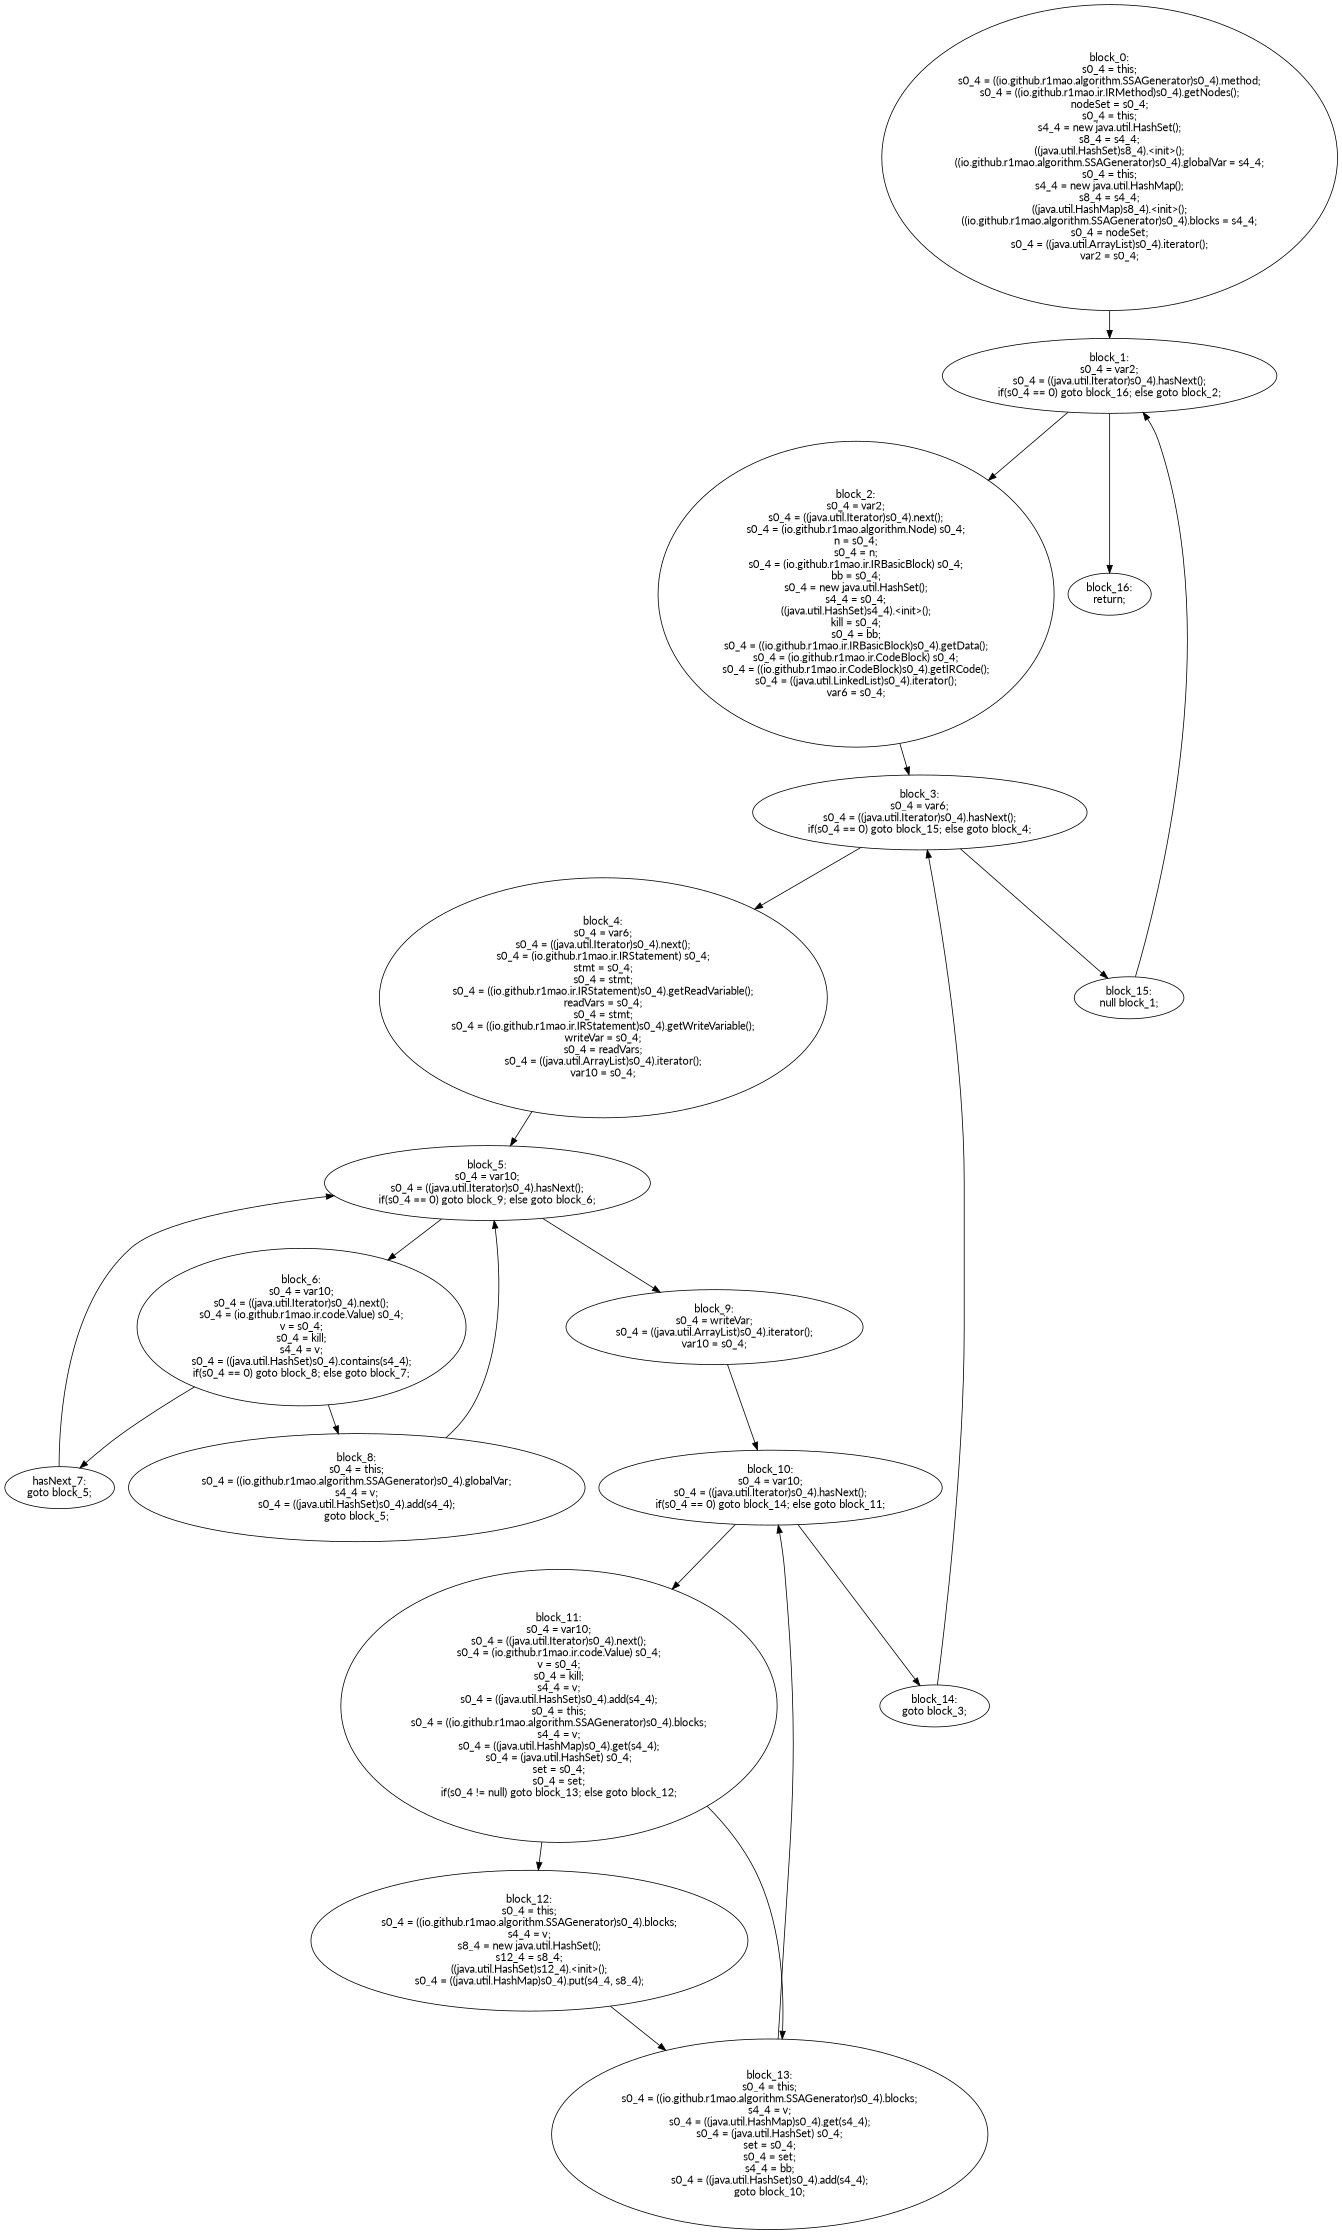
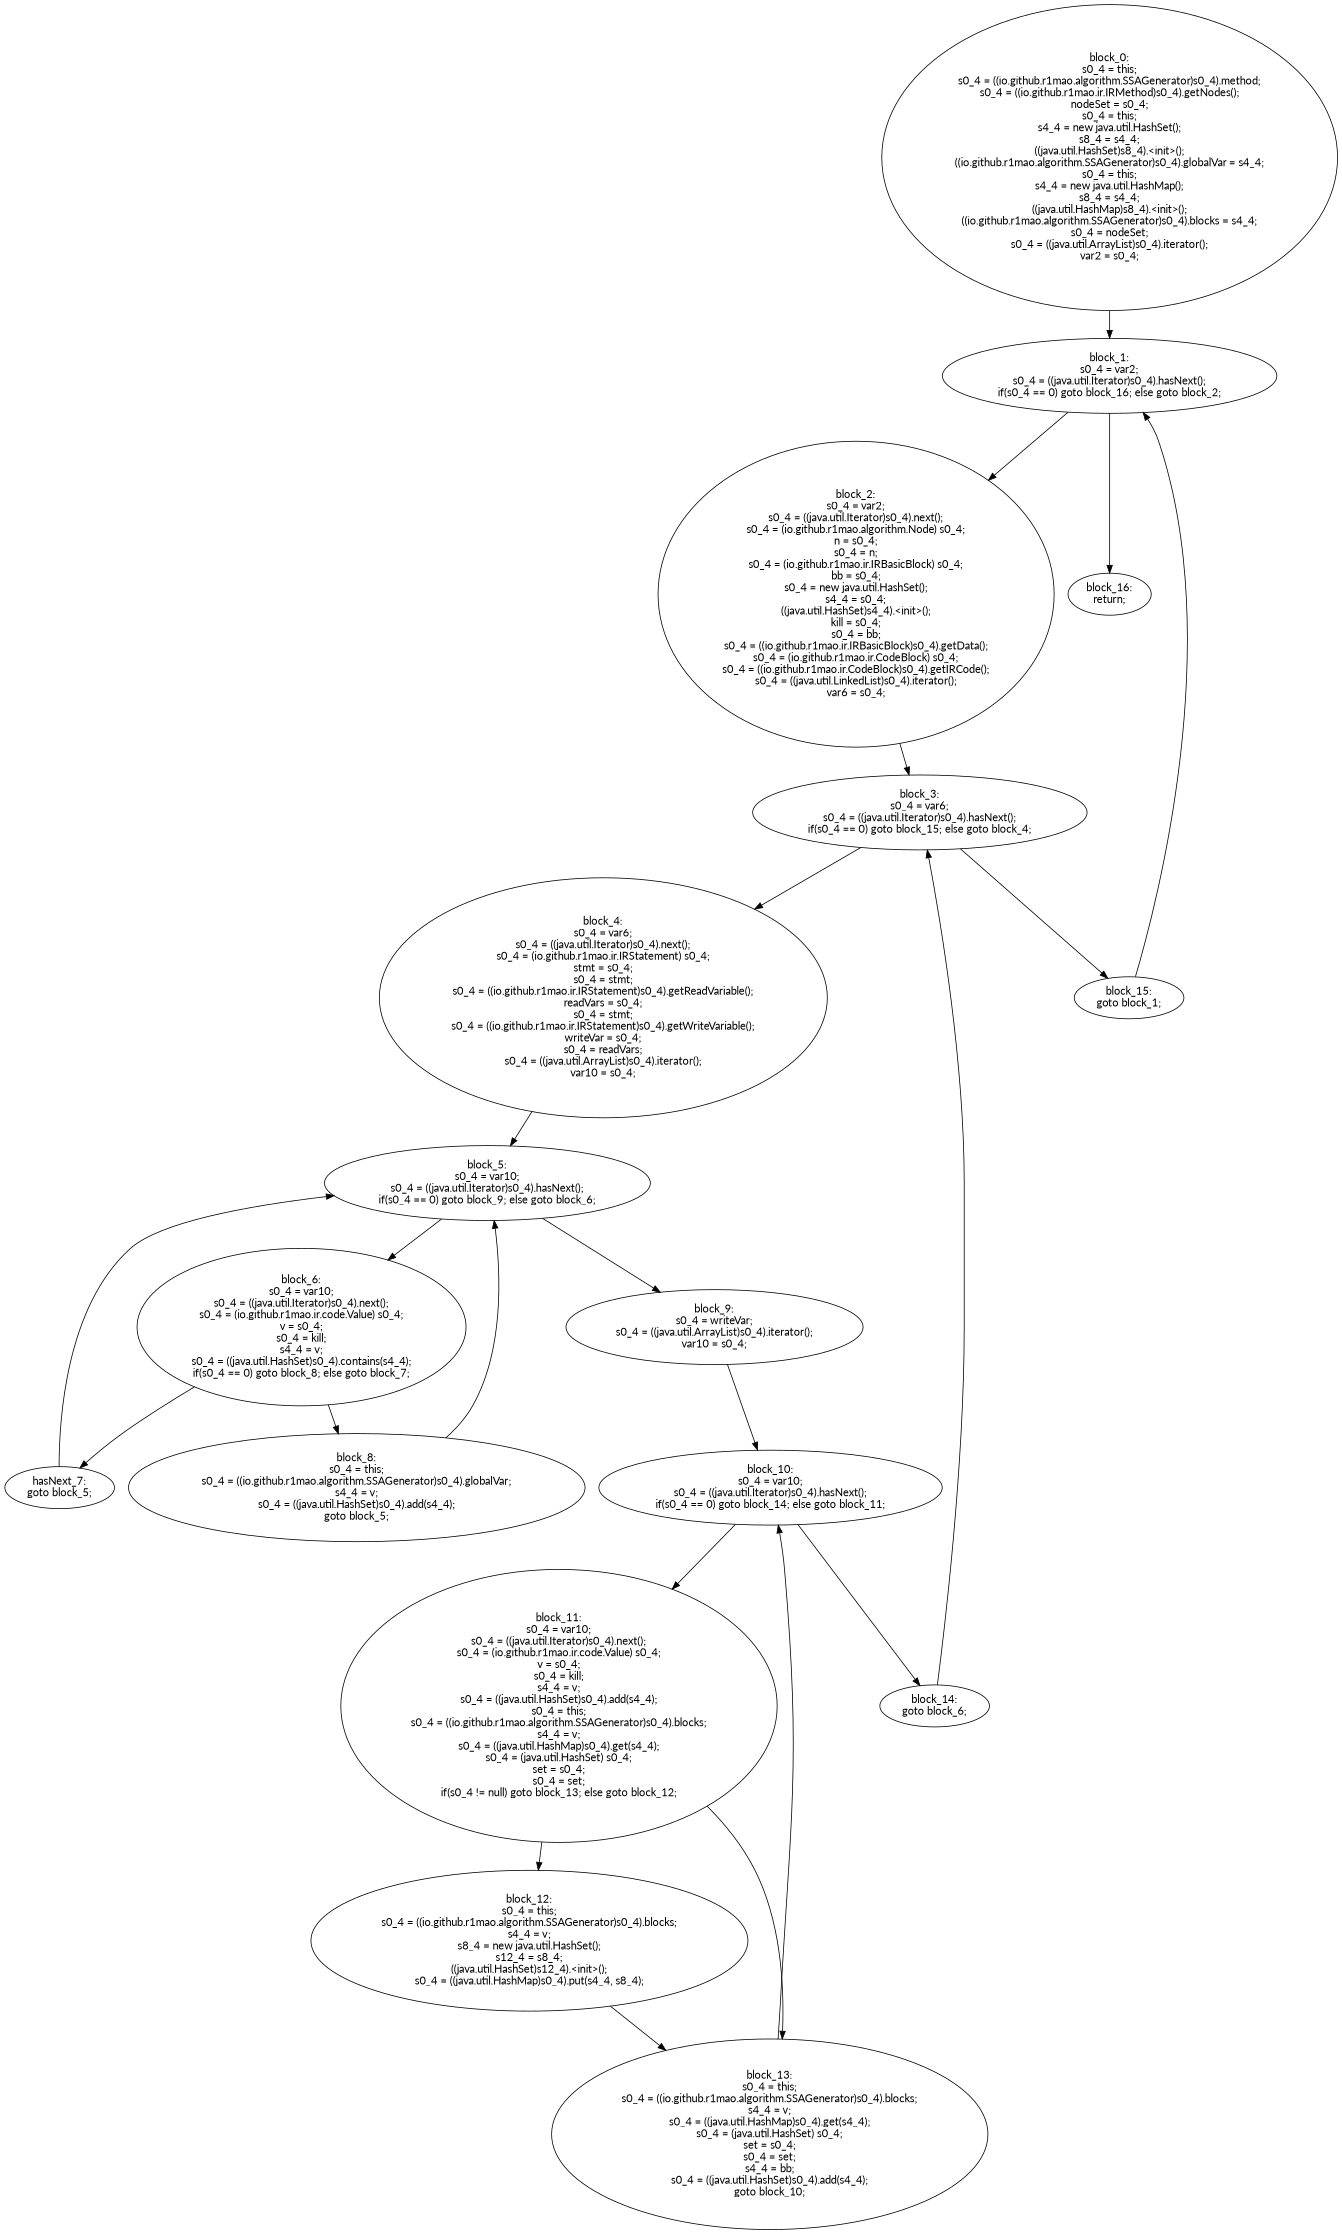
(1129, 998) -> (1129, 998)
(935, 1706) -> (935, 1706)
